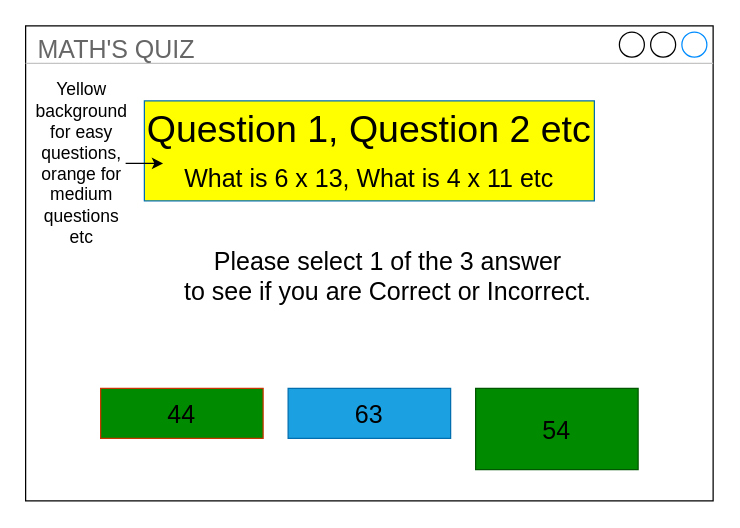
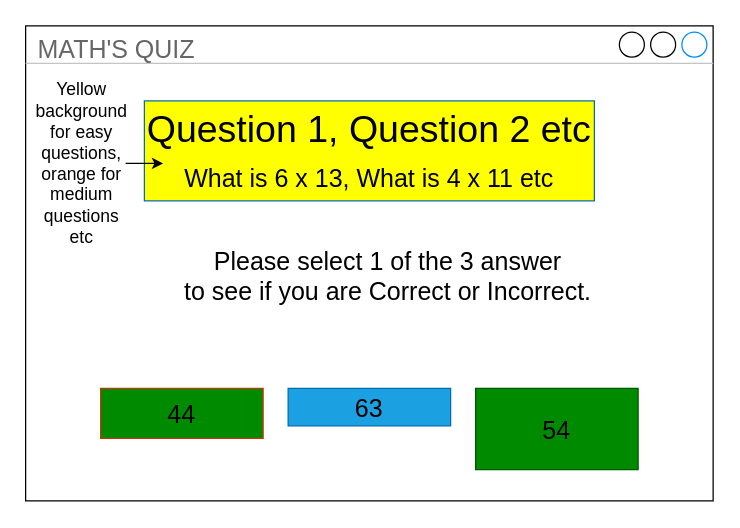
(369, 413) -> (369, 407)
